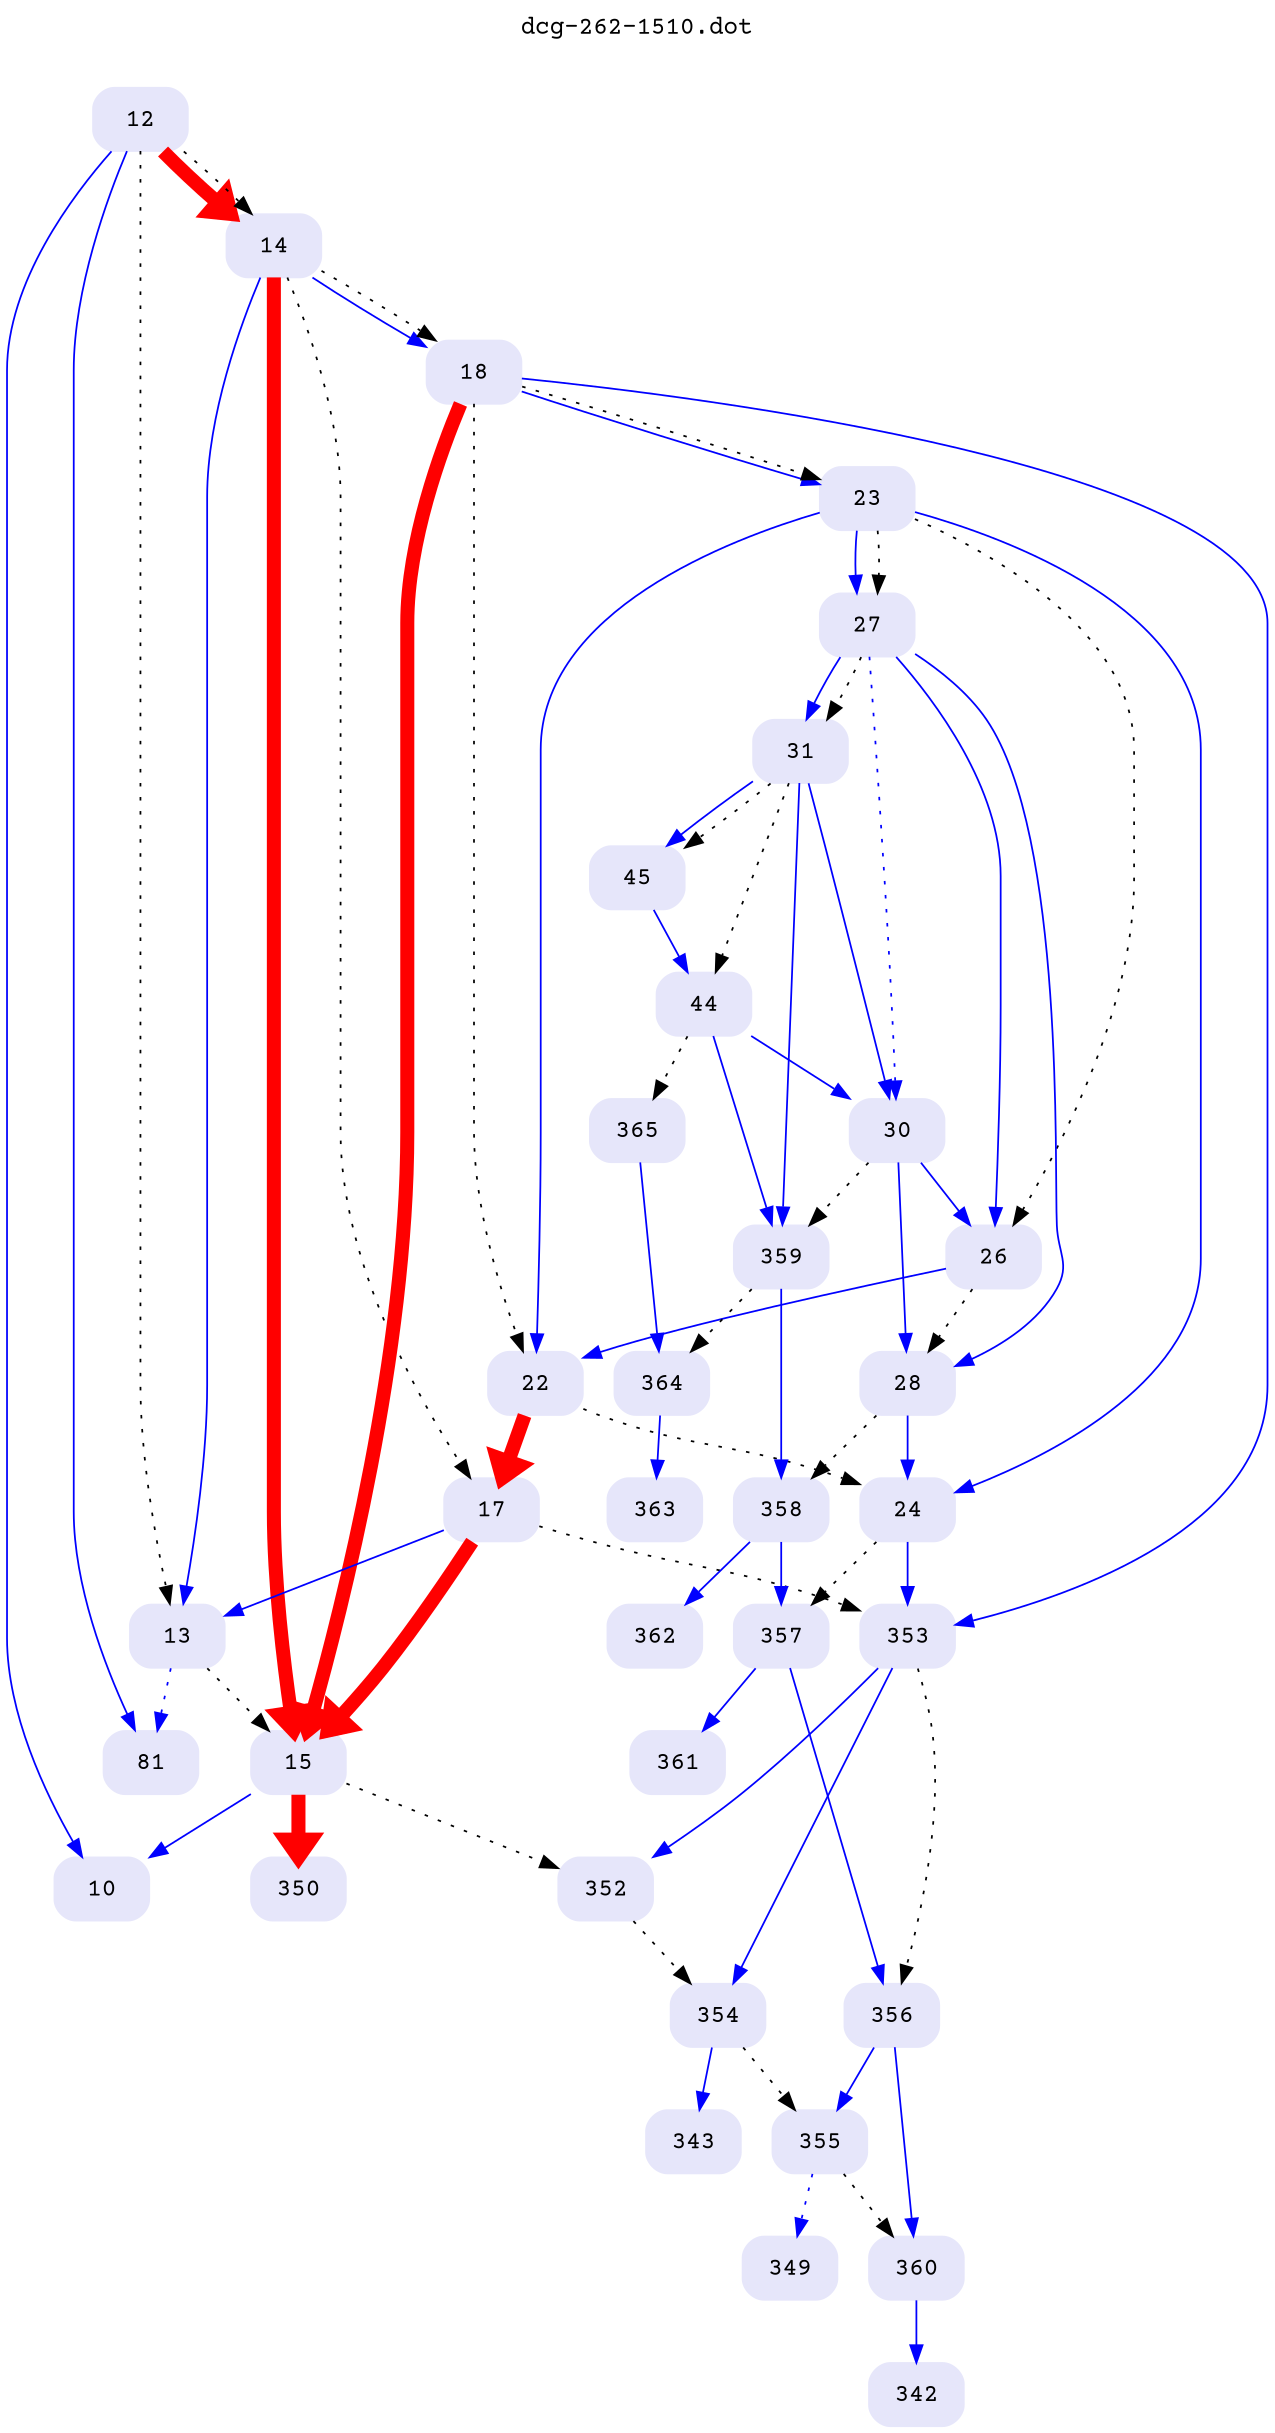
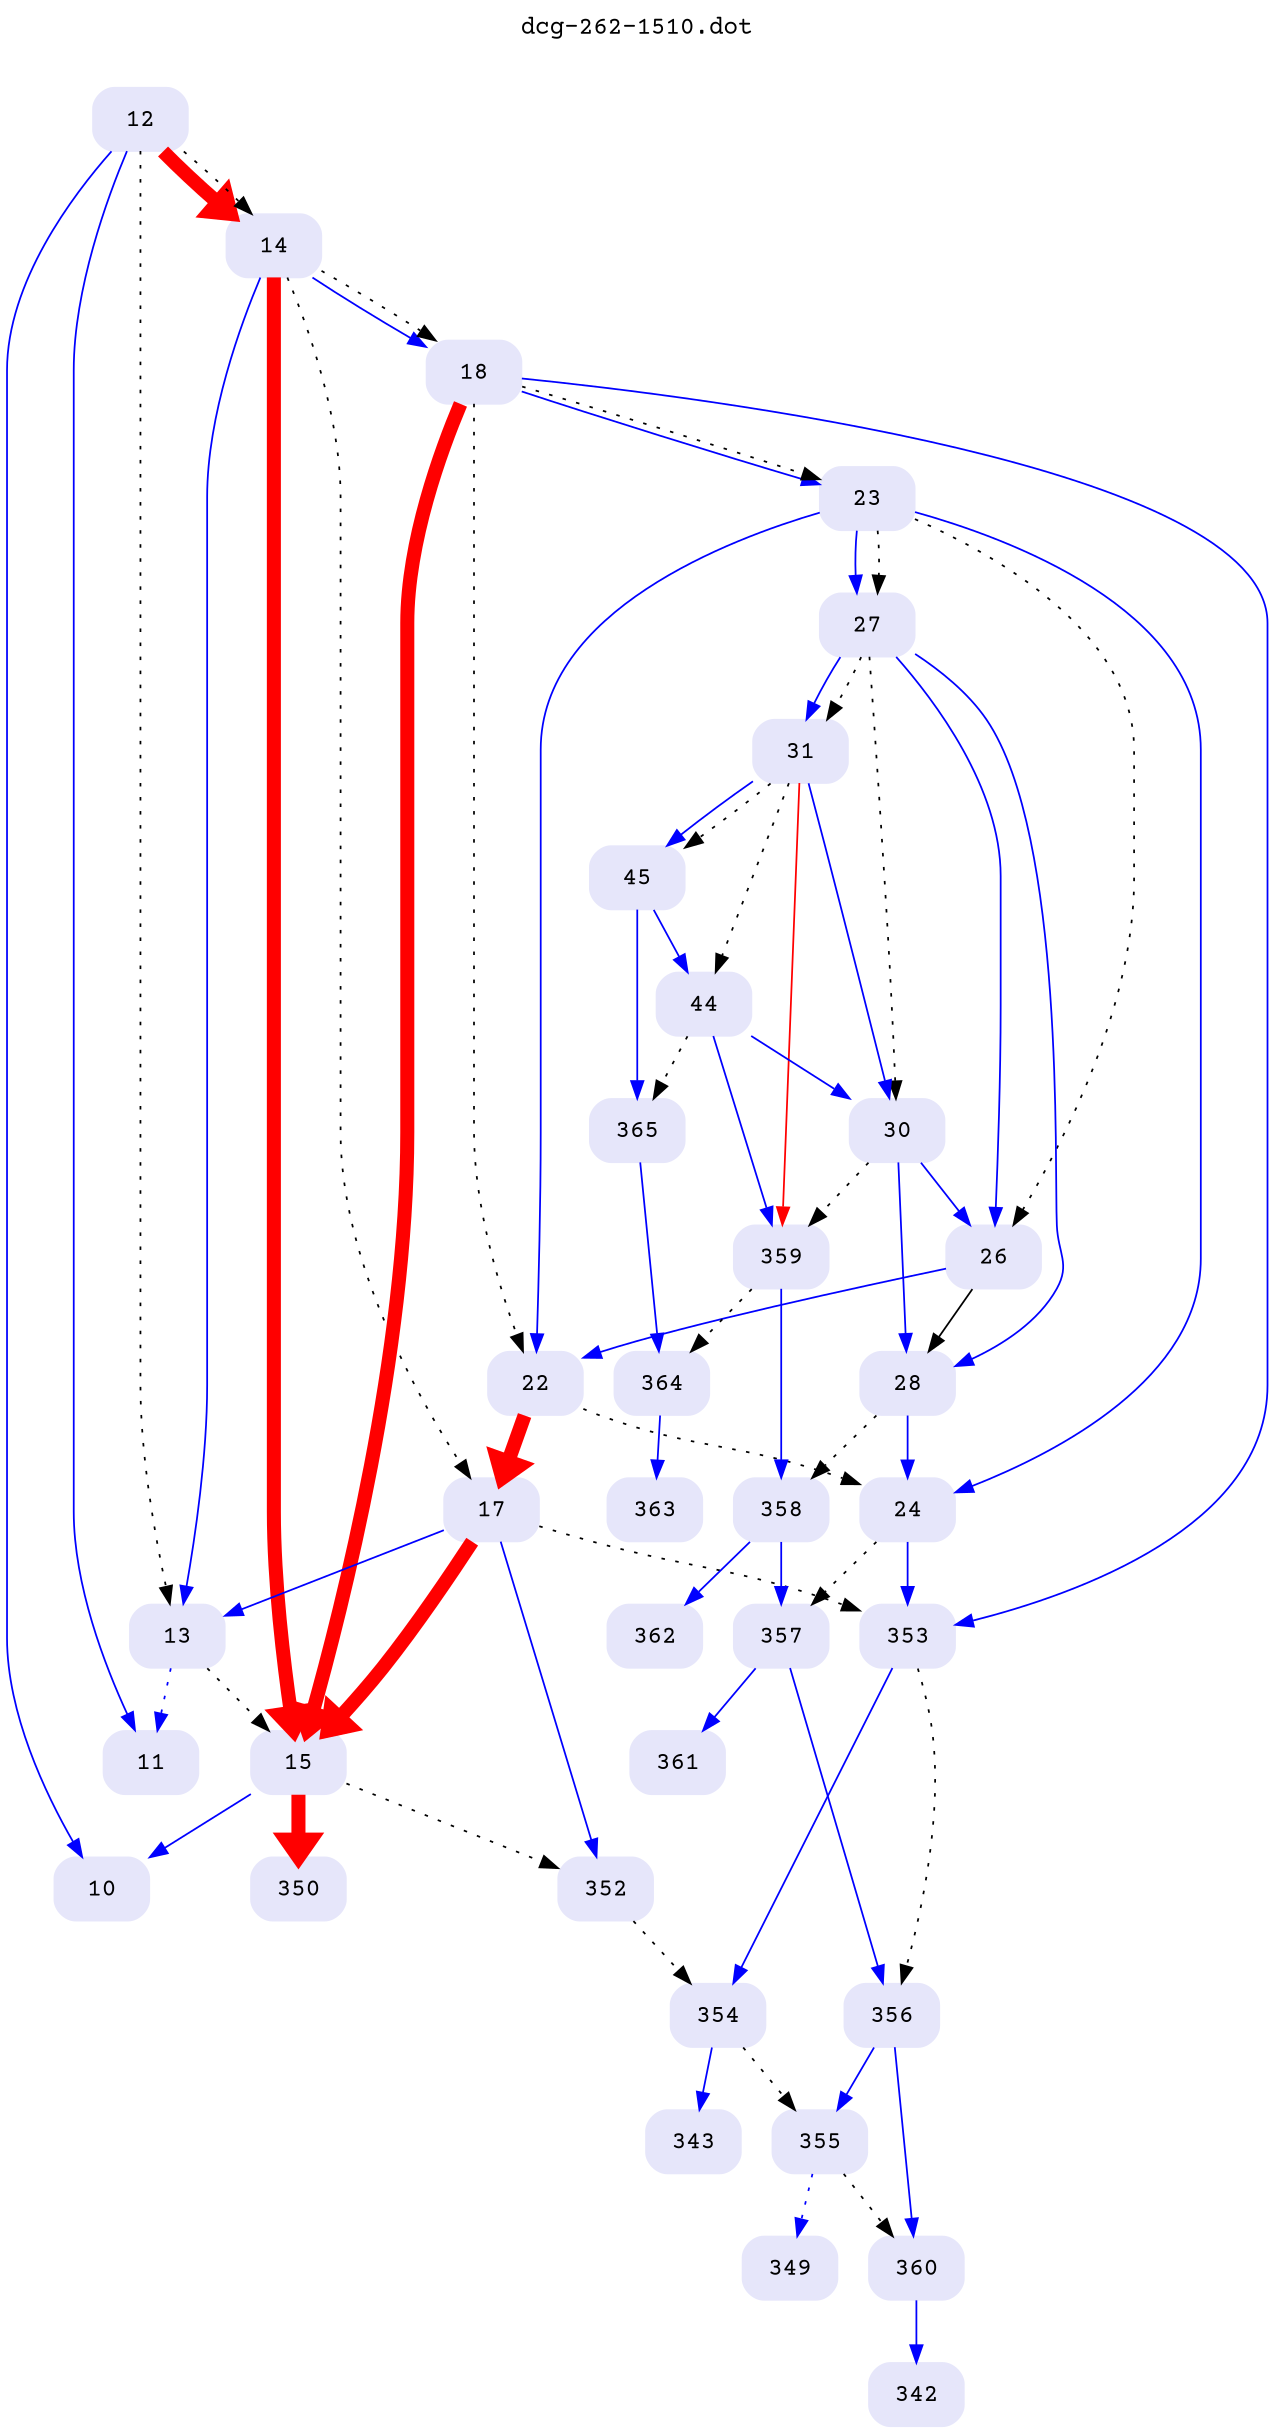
(884, 869) -> (884, 869)
none -> (637, 995)
(791, 995) -> (791, 995)
(956, 1313) -> (956, 1313)
(151, 1763) -> (151, 1763)
(778, 1763) -> (546, 1691)
